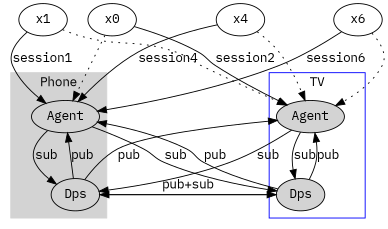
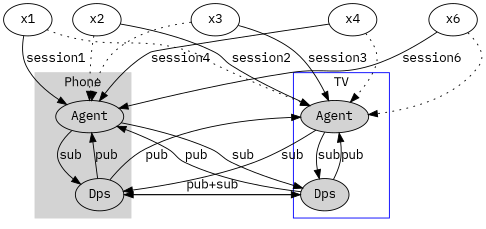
(112, 20) -> (97, 20)
none -> (215, 20)
